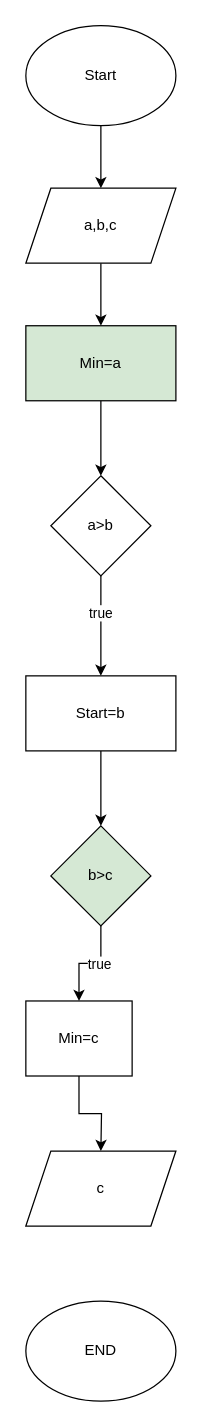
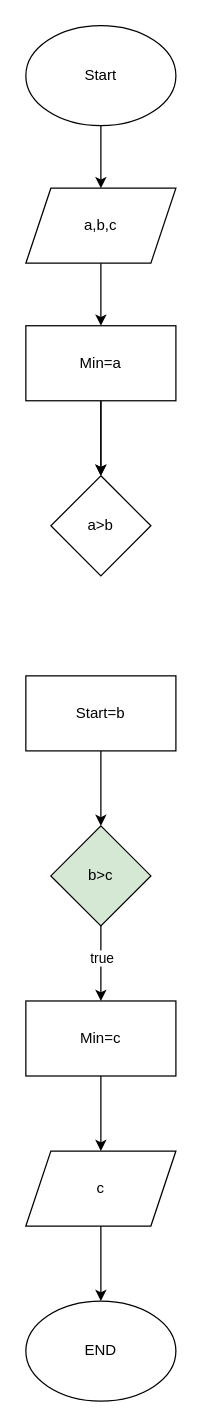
(101, 363) -> (101, 363)
none -> (101, 468)
(101, 622) -> none
(79, 1038) -> (101, 1038)
none -> (101, 1259)
